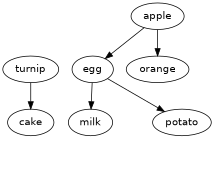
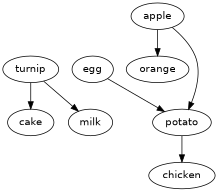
(128, 41) -> (197, 61)
(92, 92) -> (58, 94)
none -> (182, 176)
